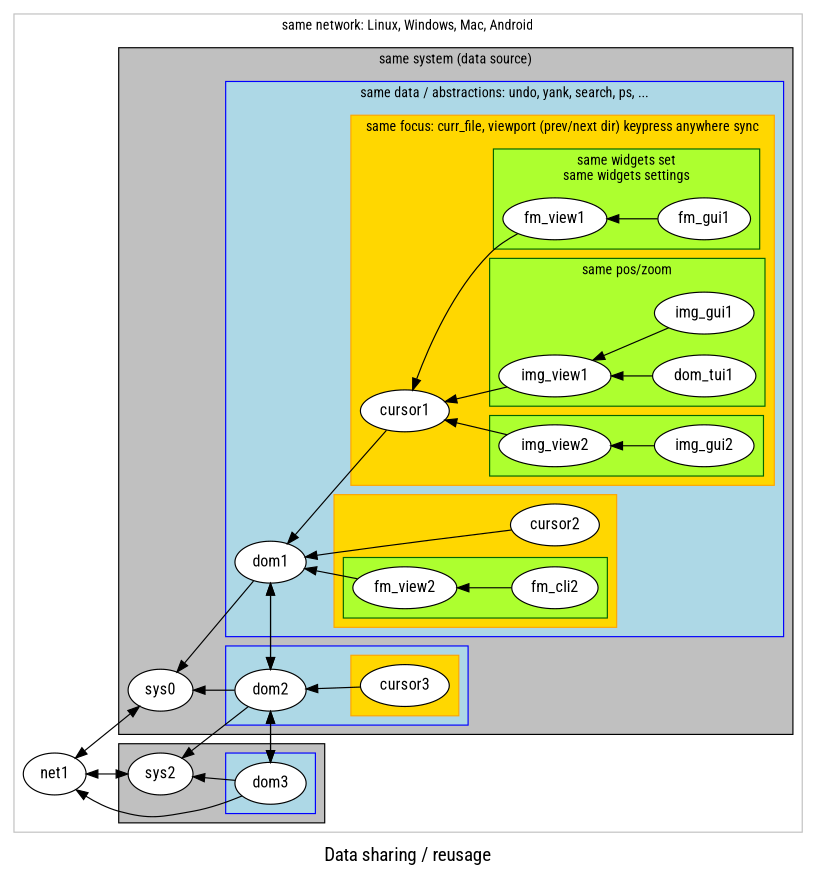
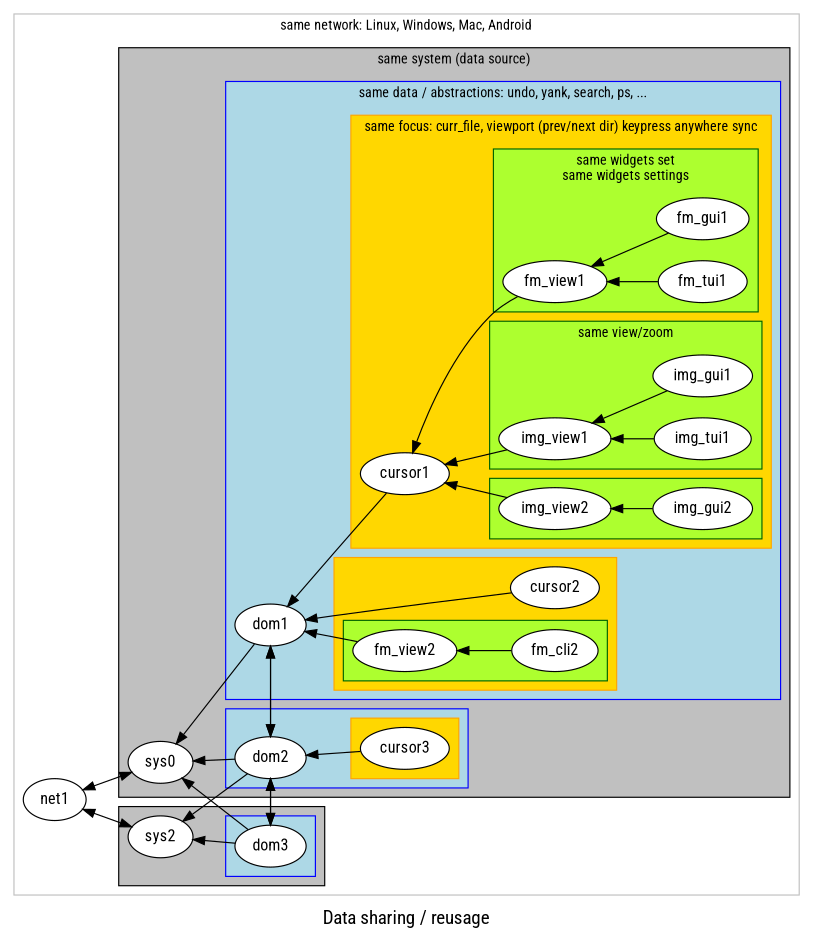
(627, 271) -> (626, 333)
none -> (703, 282)
(704, 376) -> (703, 439)
(167, 816) -> (220, 808)
